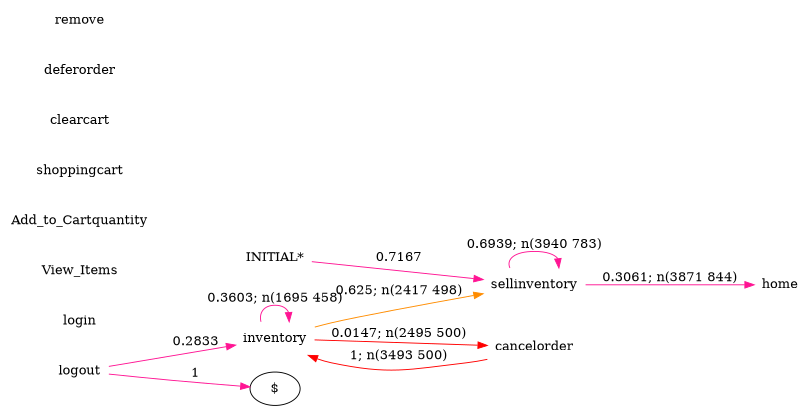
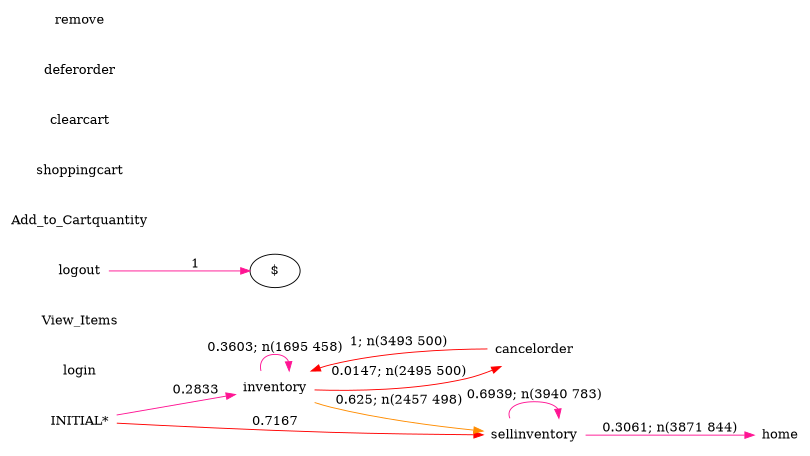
(393, 270) -> (295, 431)
(399, 291) -> (399, 400)
(168, 357) -> (171, 406)
